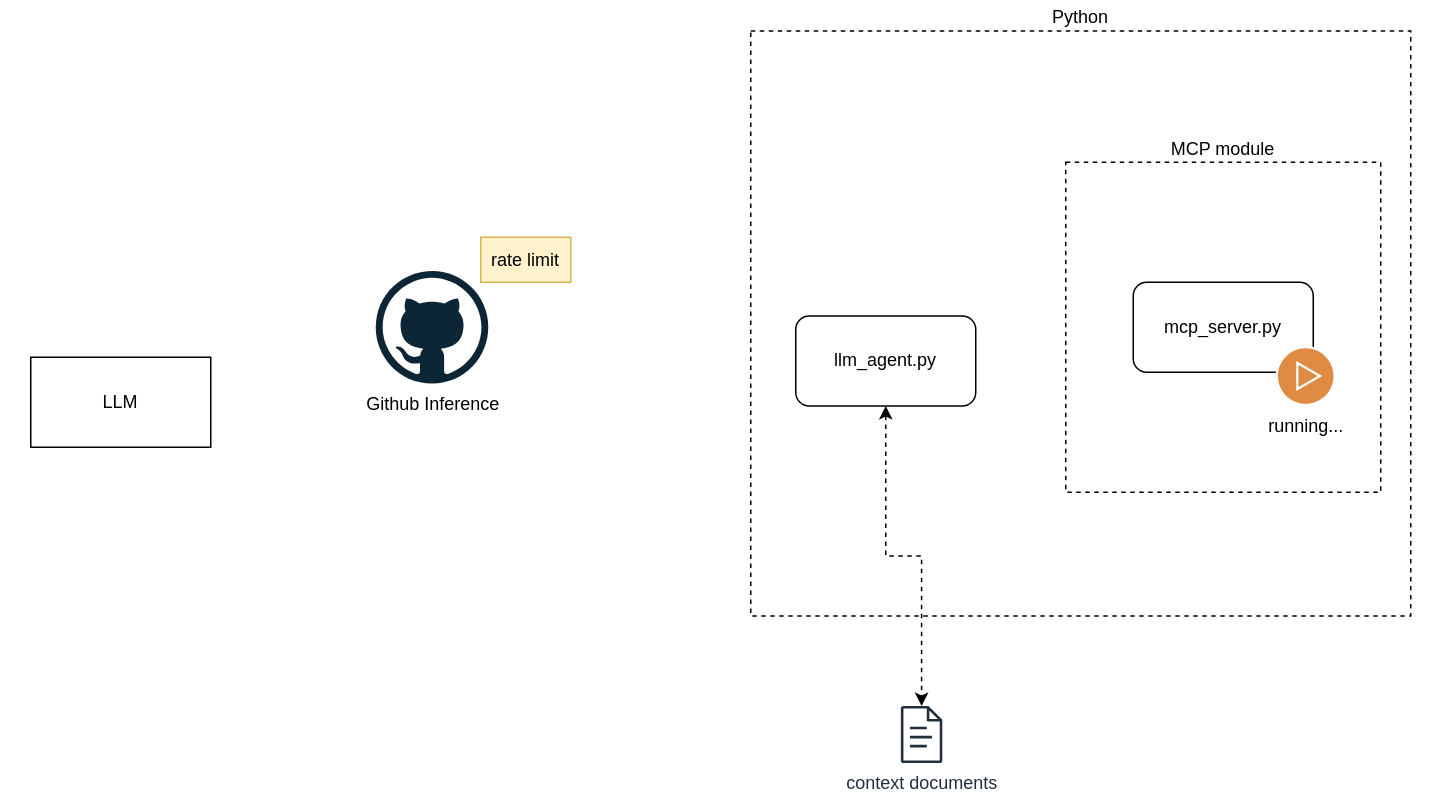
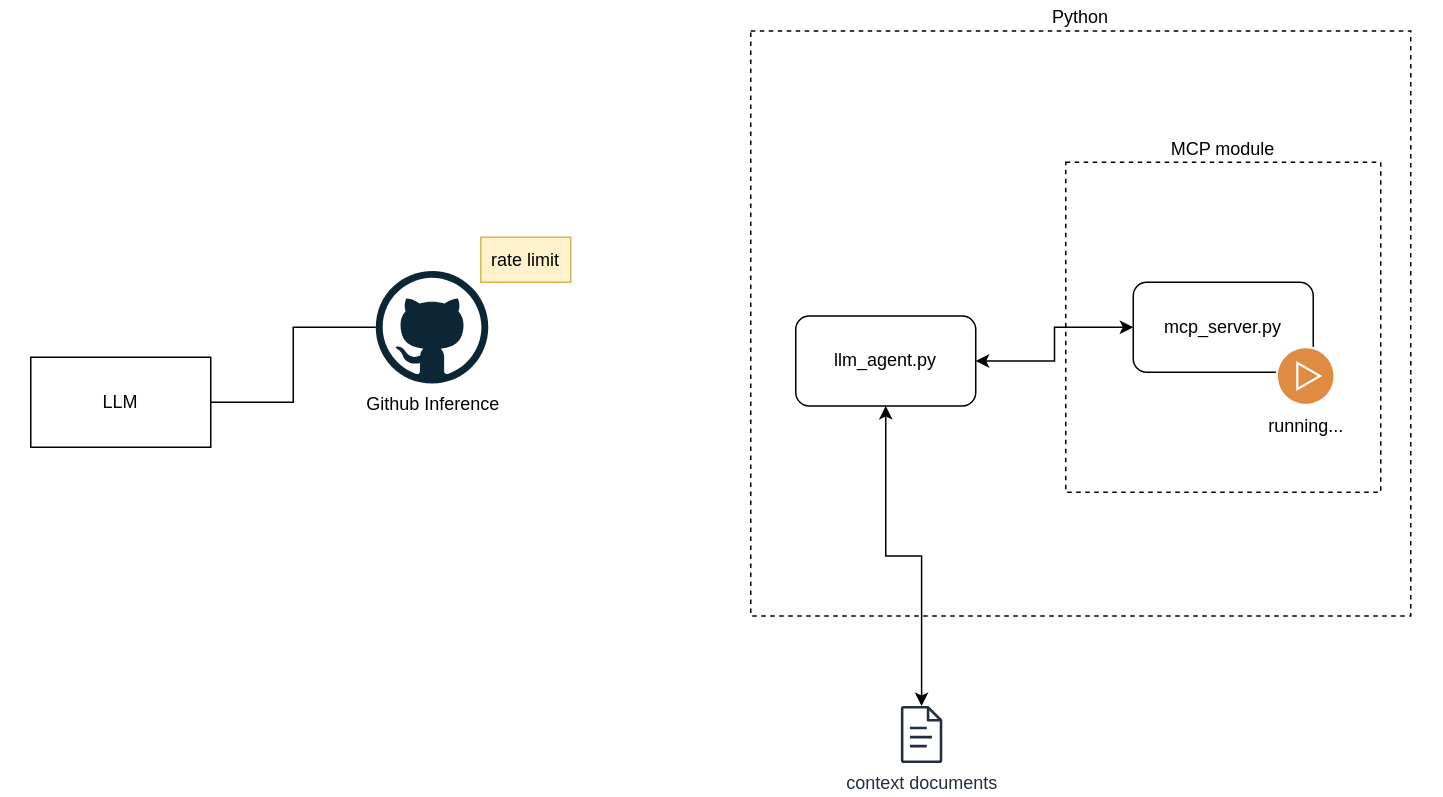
none -> (1055, 343)
none -> (293, 365)
(905, 556) -> (905, 556)
